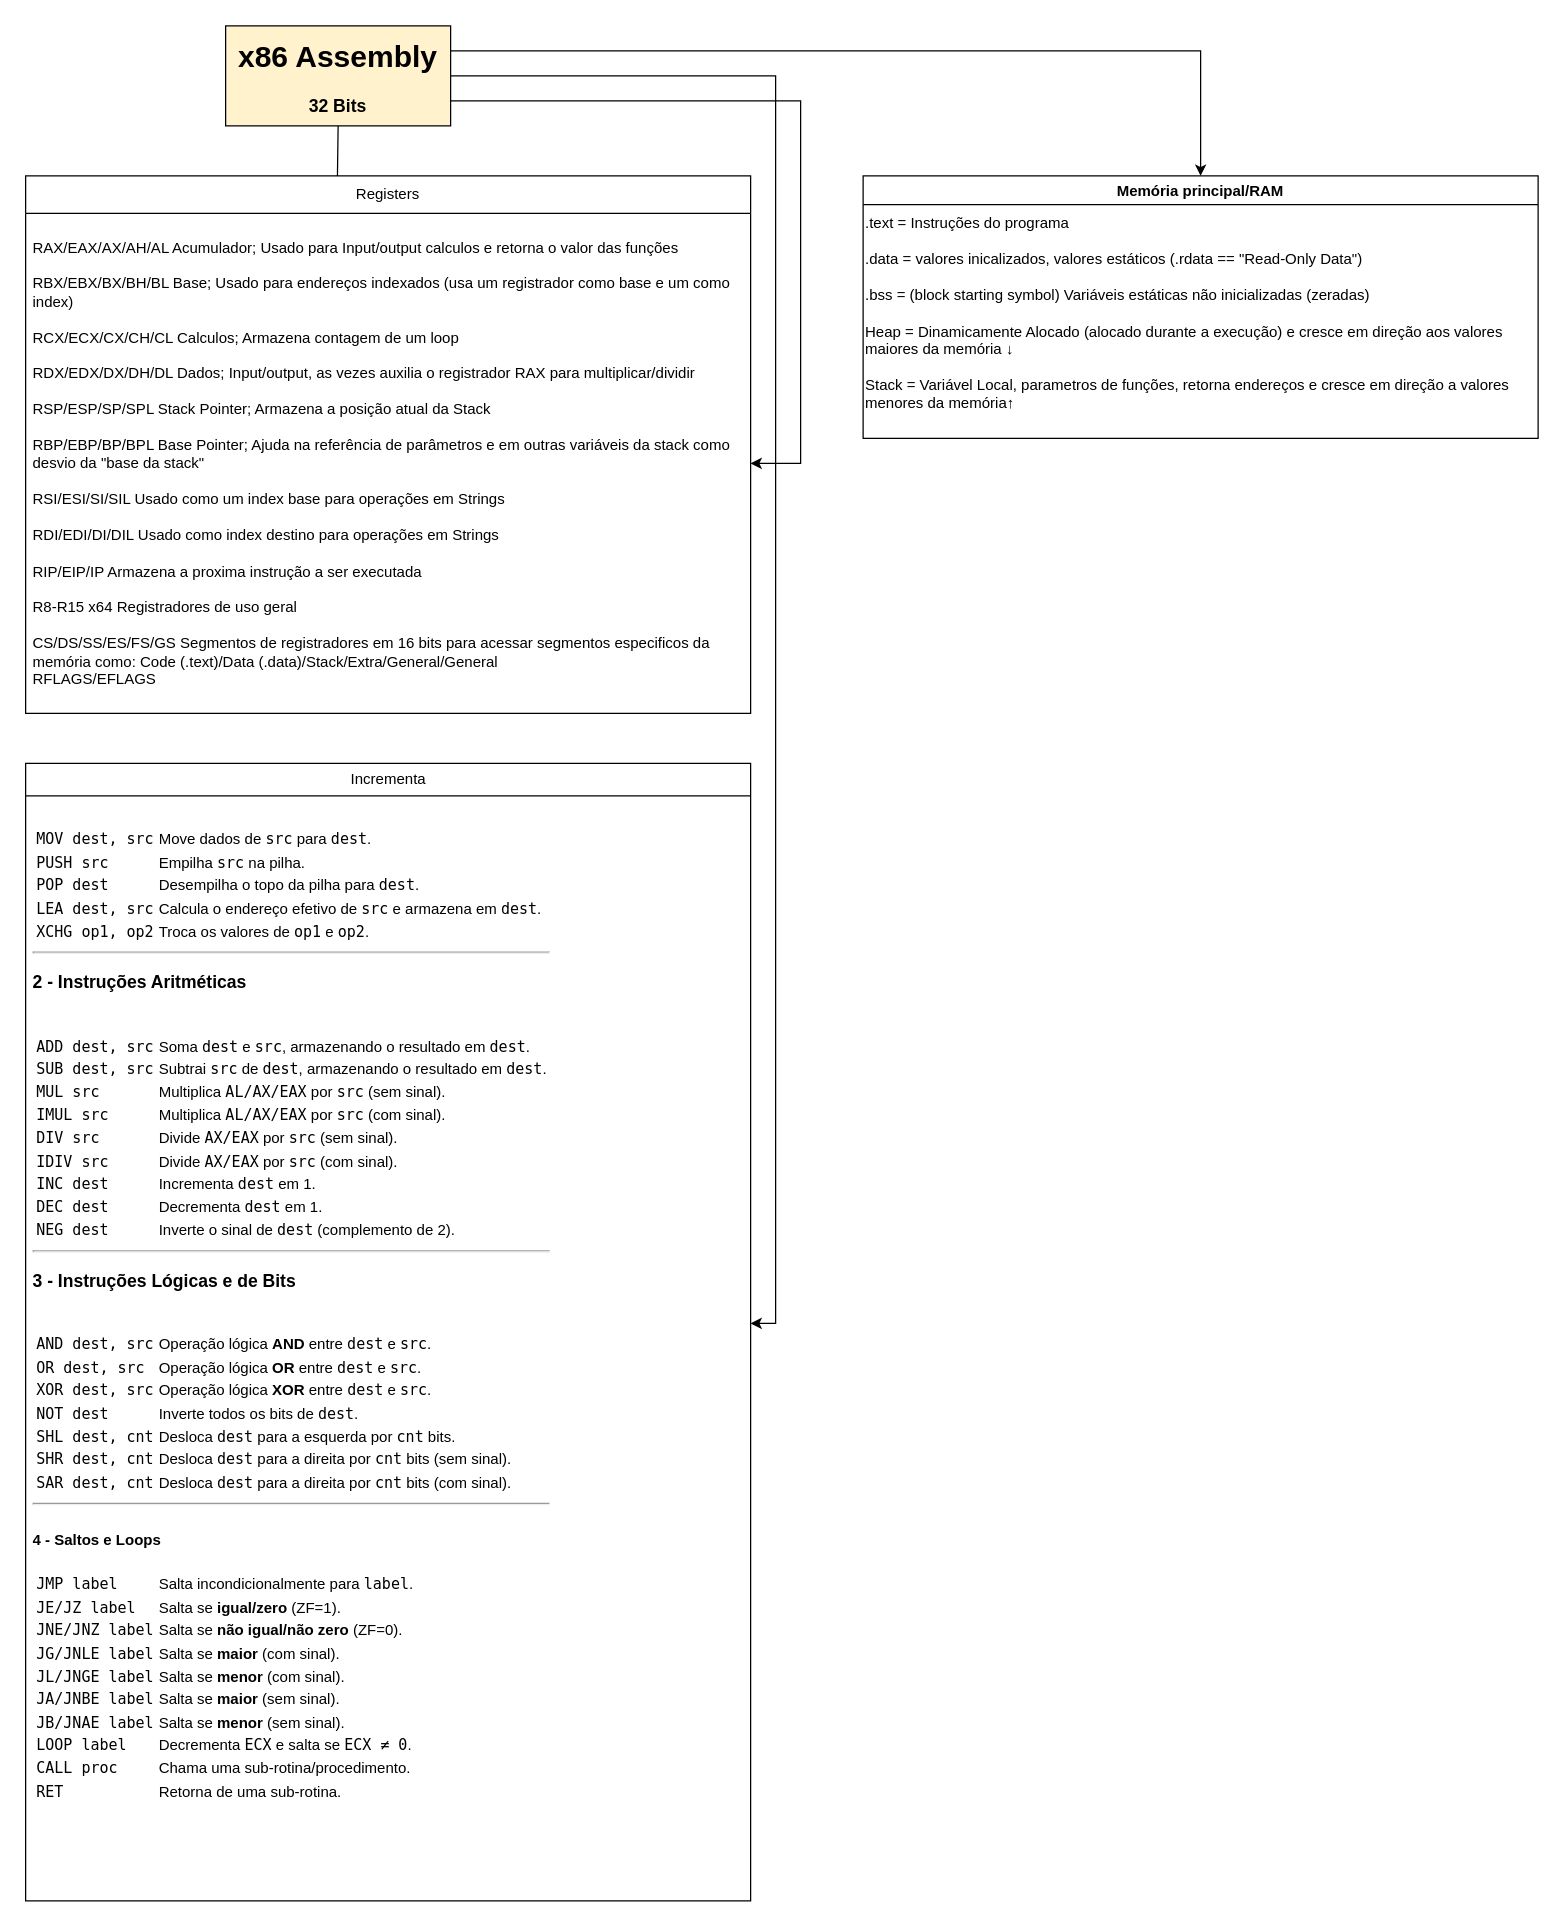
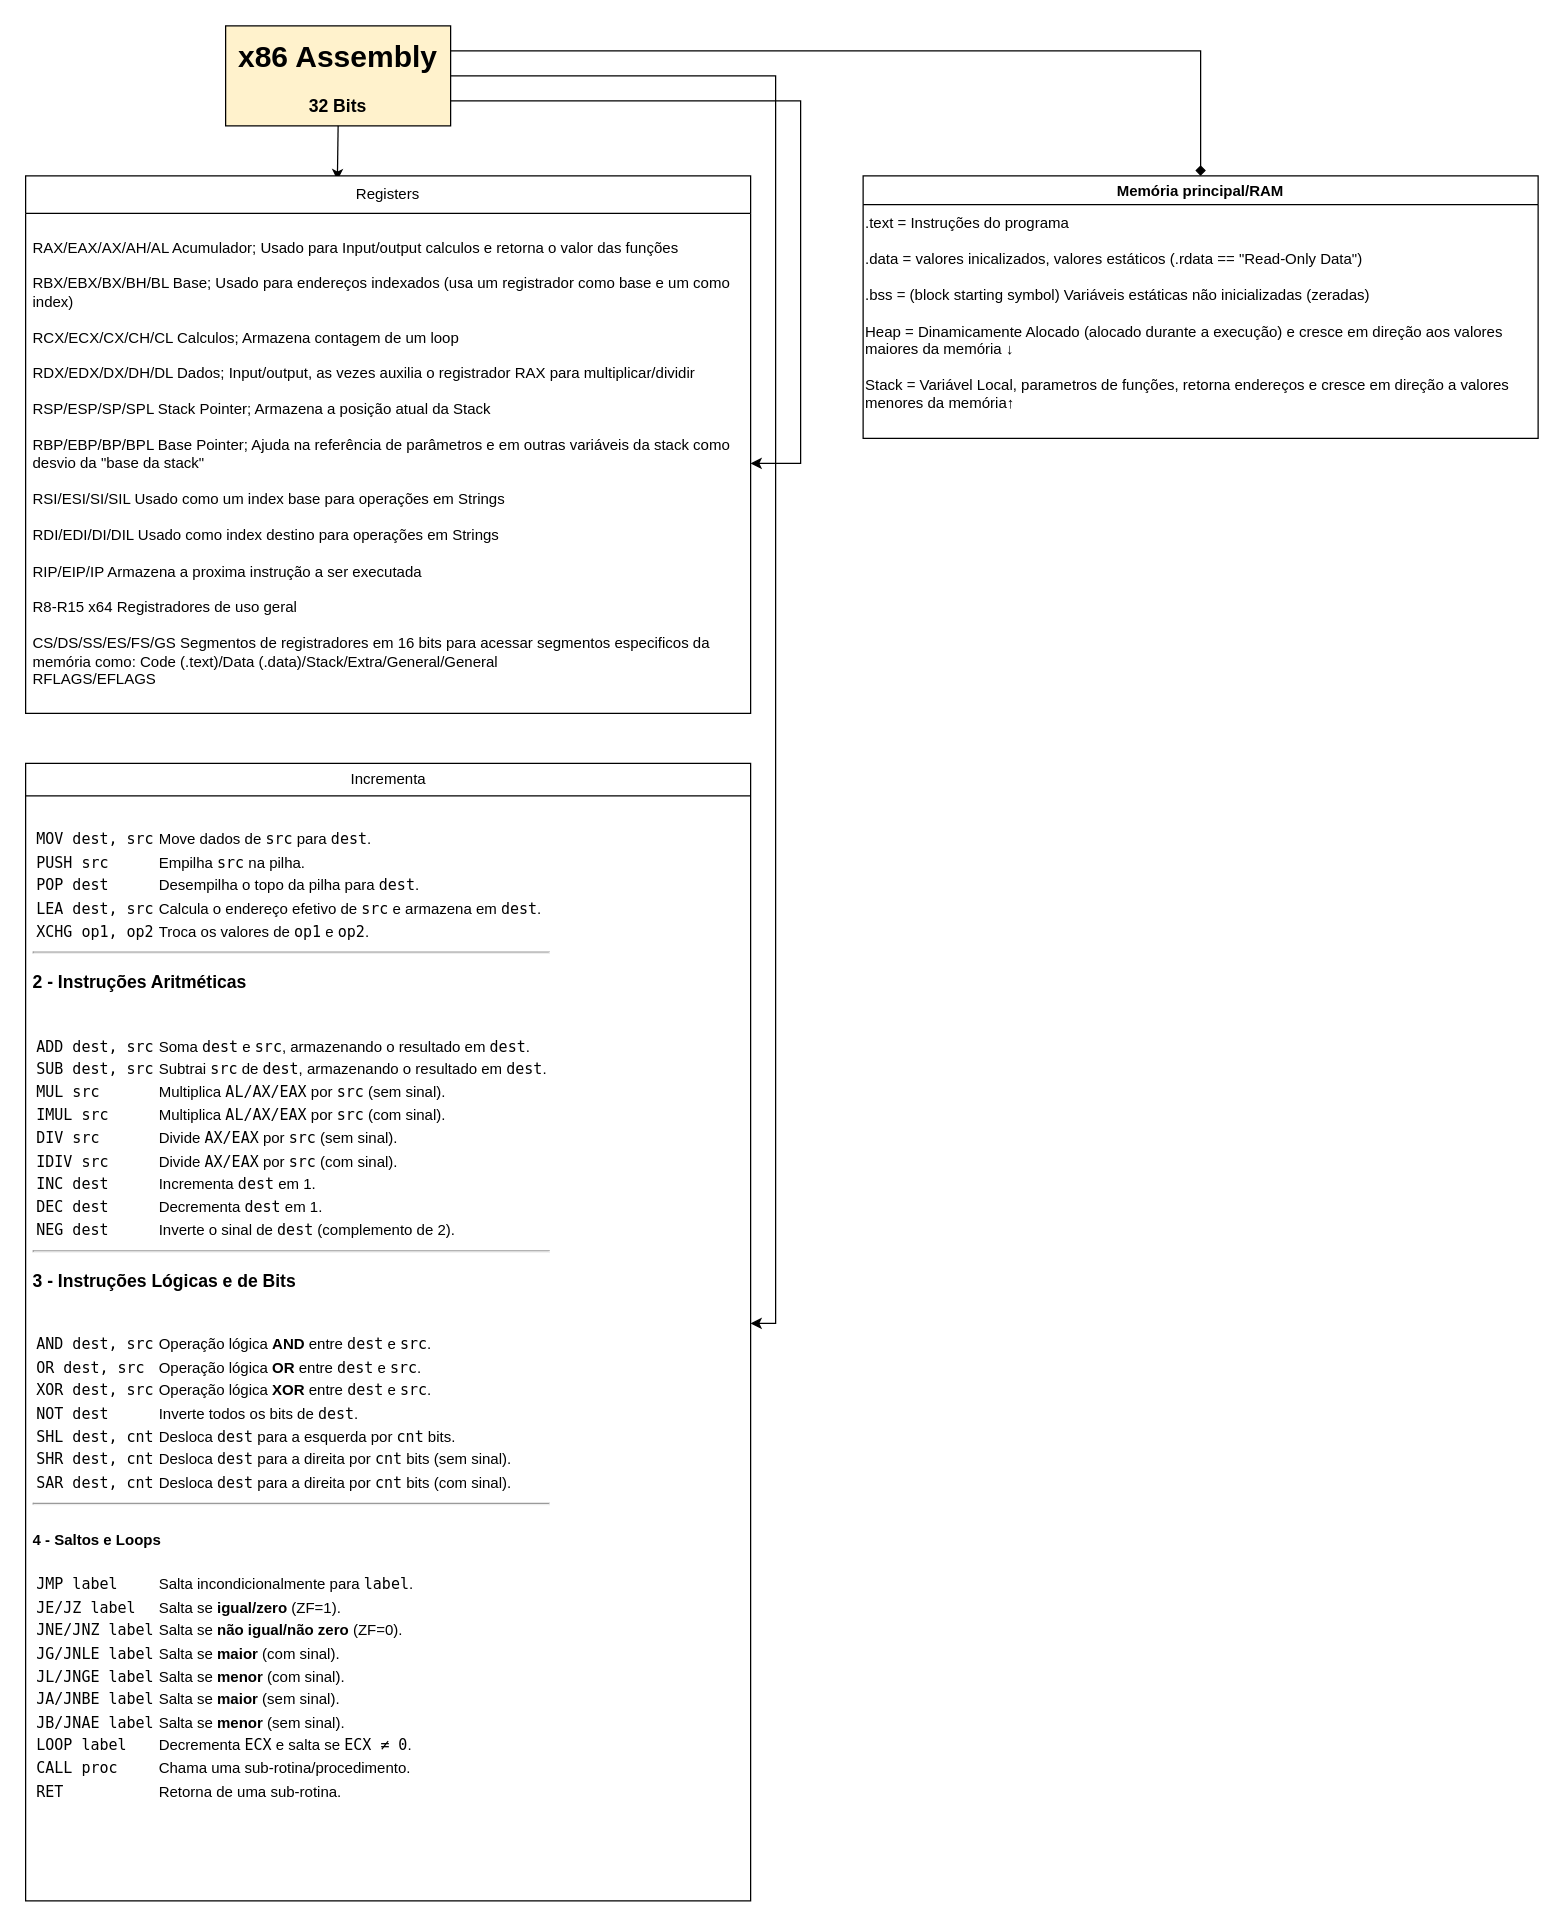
(1201, 166) -> (1201, 165)
(337, 172) -> (338, 170)
